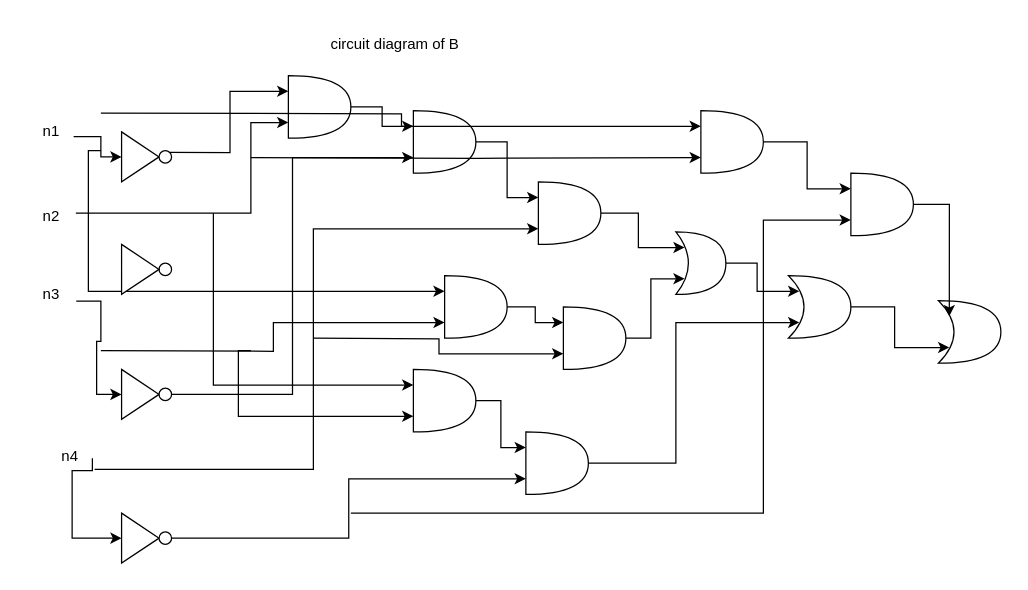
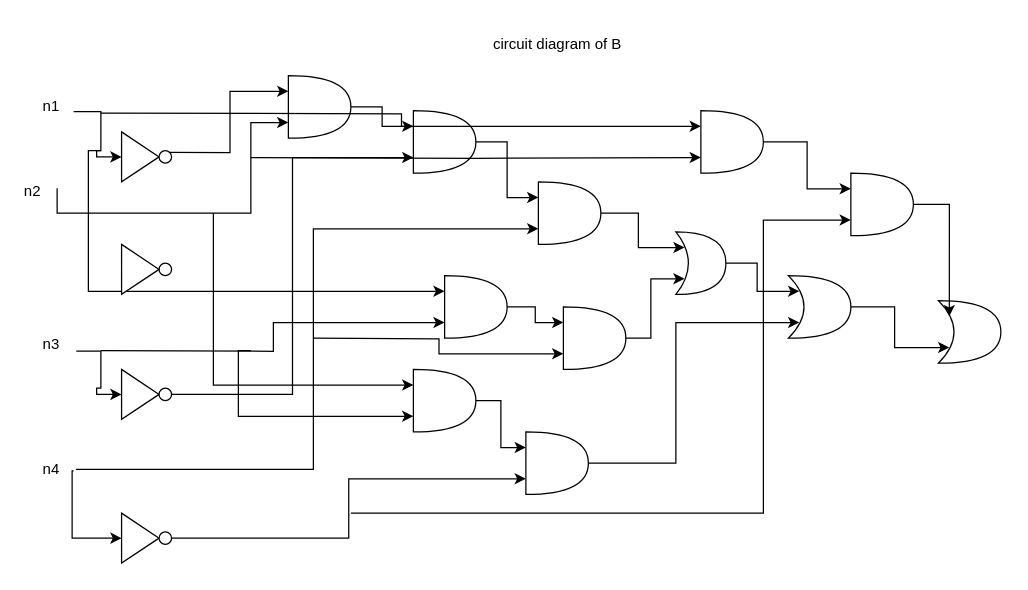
(394, 44) -> (557, 44)
(51, 132) -> (51, 107)
(51, 217) -> (32, 192)
(51, 294) -> (51, 344)
(69, 457) -> (51, 469)
